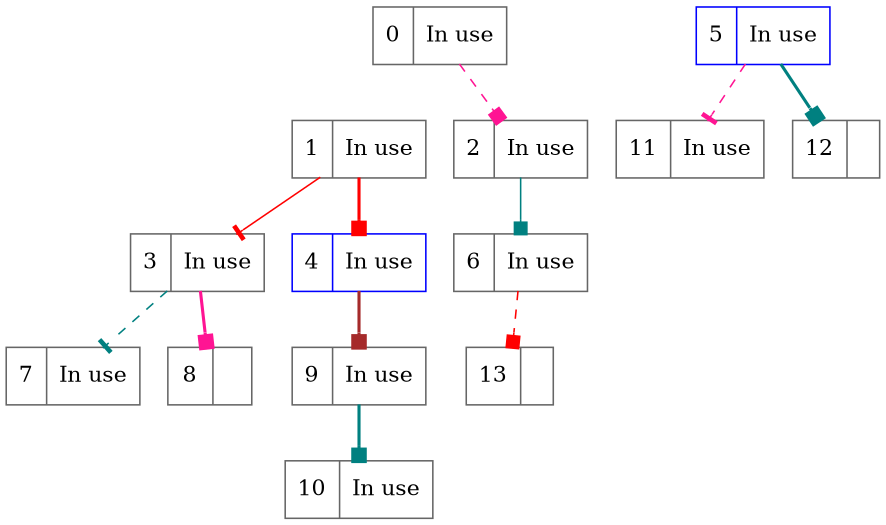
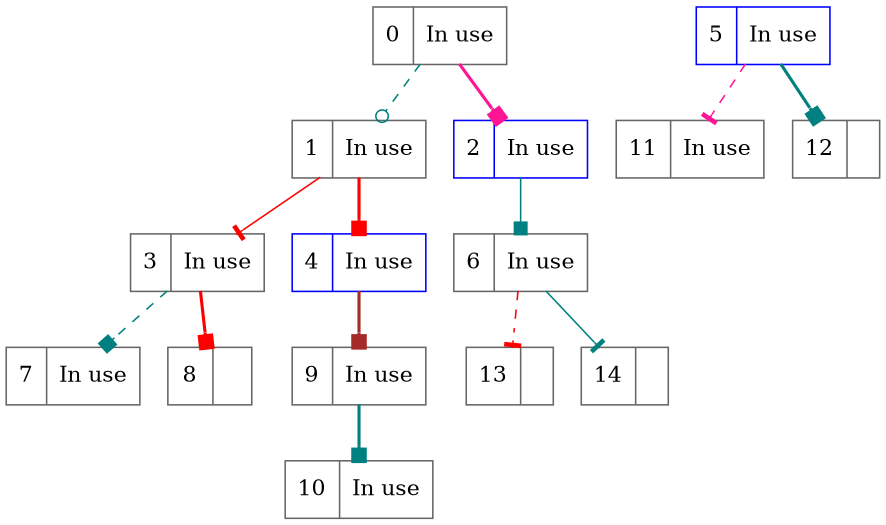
(476, 86) -> (476, 86)
none -> (403, 87)
(521, 149) -> (521, 149)
(203, 312) -> (203, 312)
(516, 312) -> (516, 312)
(141, 314) -> (141, 314)
none -> (625, 376)
